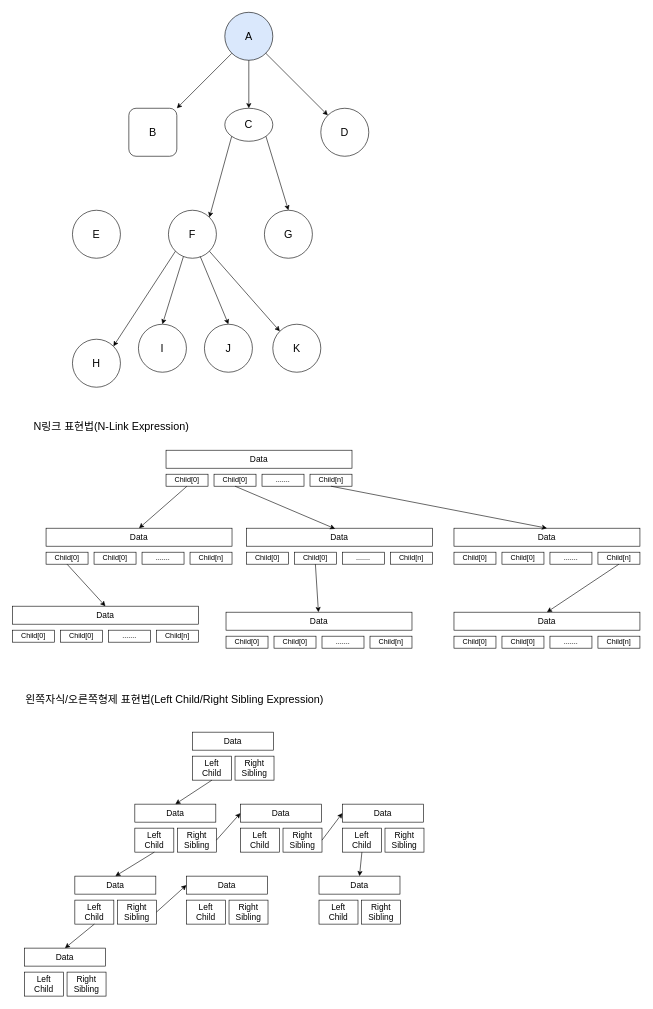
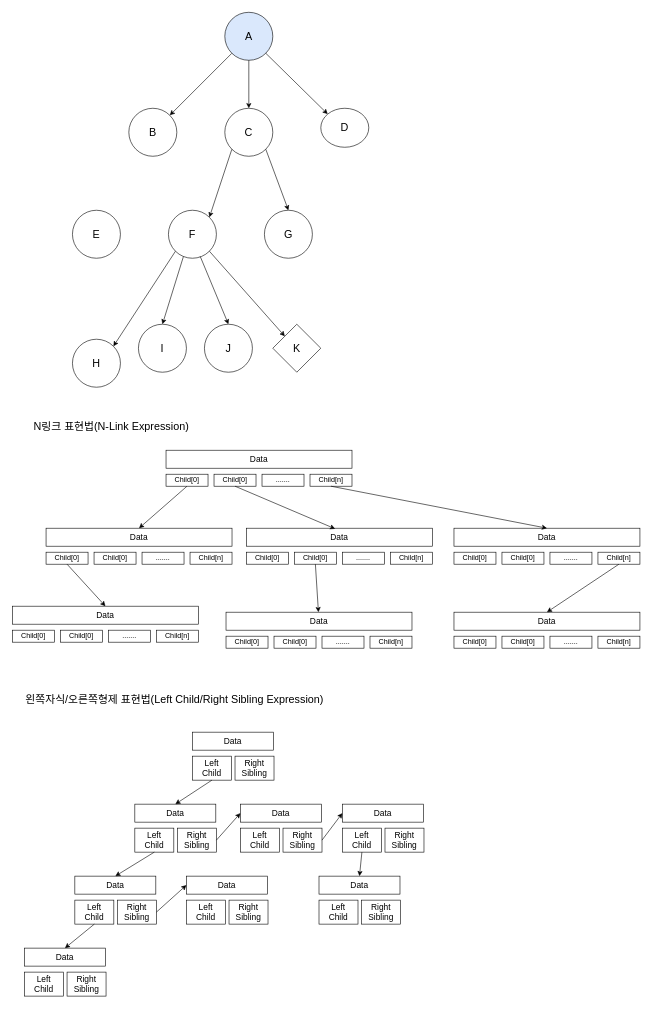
(249, 125) -> (249, 132)
(153, 132) -> (153, 132)
(345, 132) -> (345, 128)
(297, 348) -> (297, 348)
